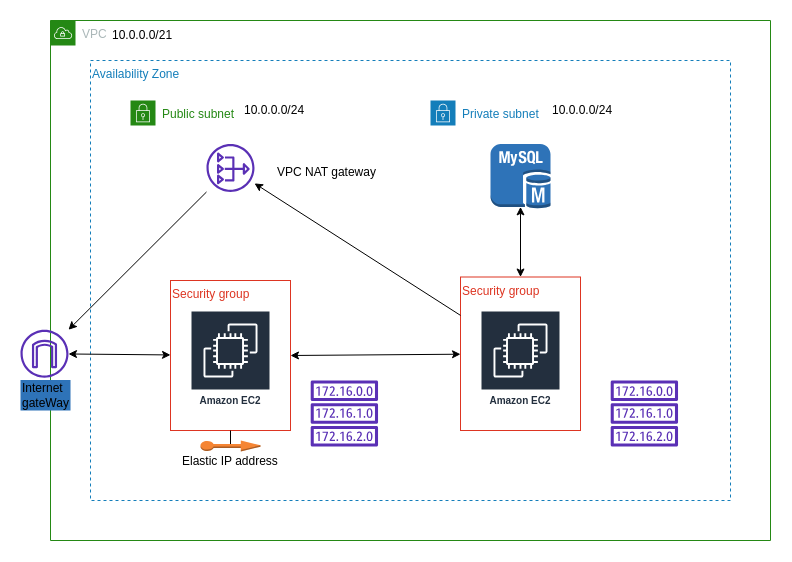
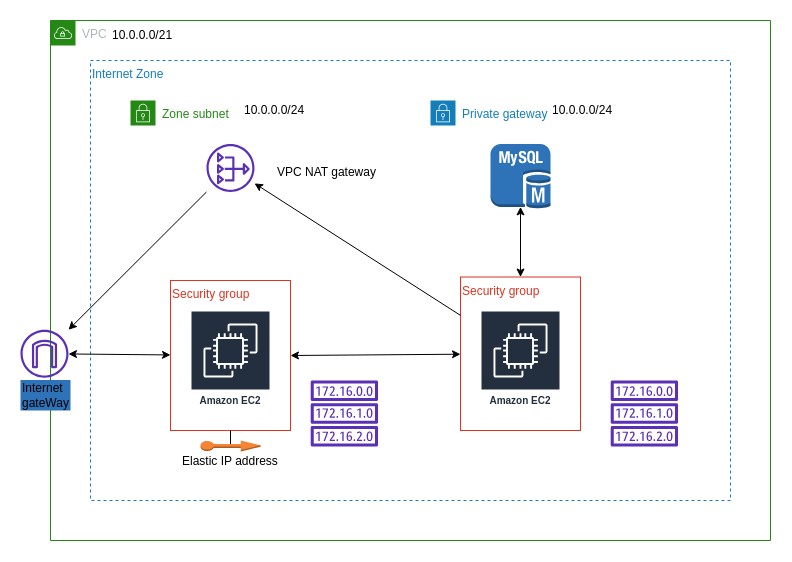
(140, 74) -> (134, 74)
(202, 115) -> (198, 115)
(506, 115) -> (510, 115)
